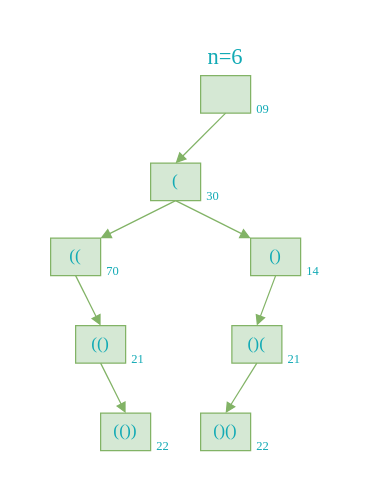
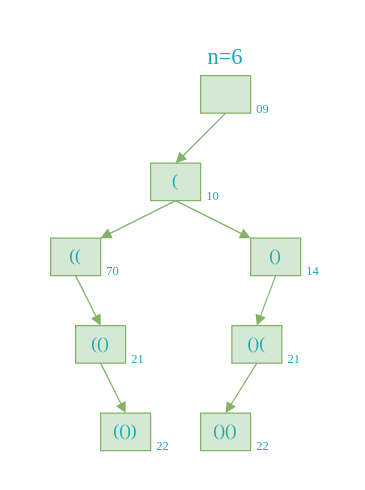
(213, 194) -> (213, 194)
